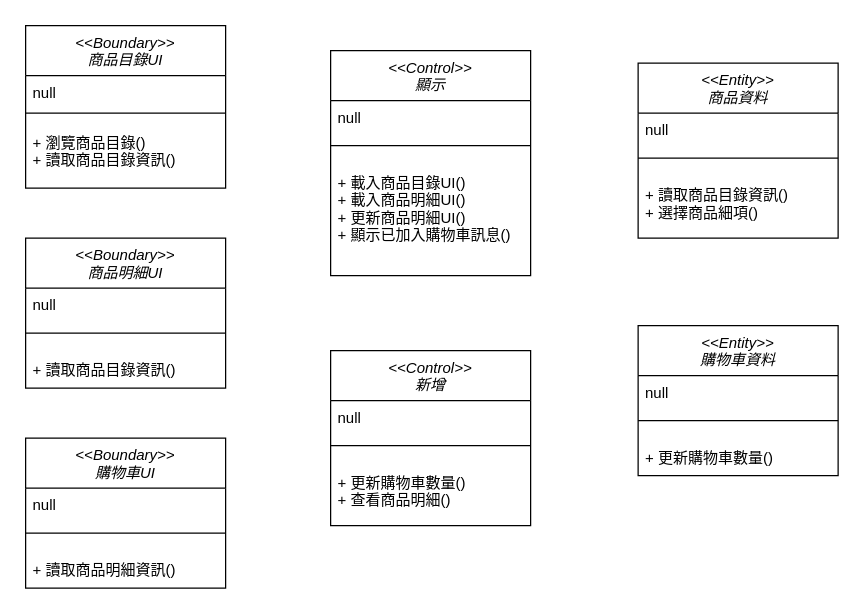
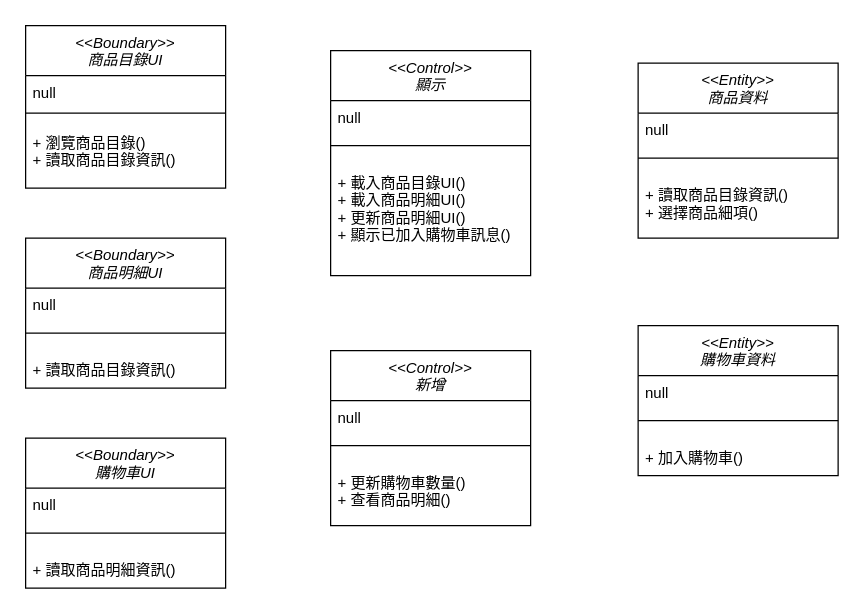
(712, 458) -> (697, 458)
